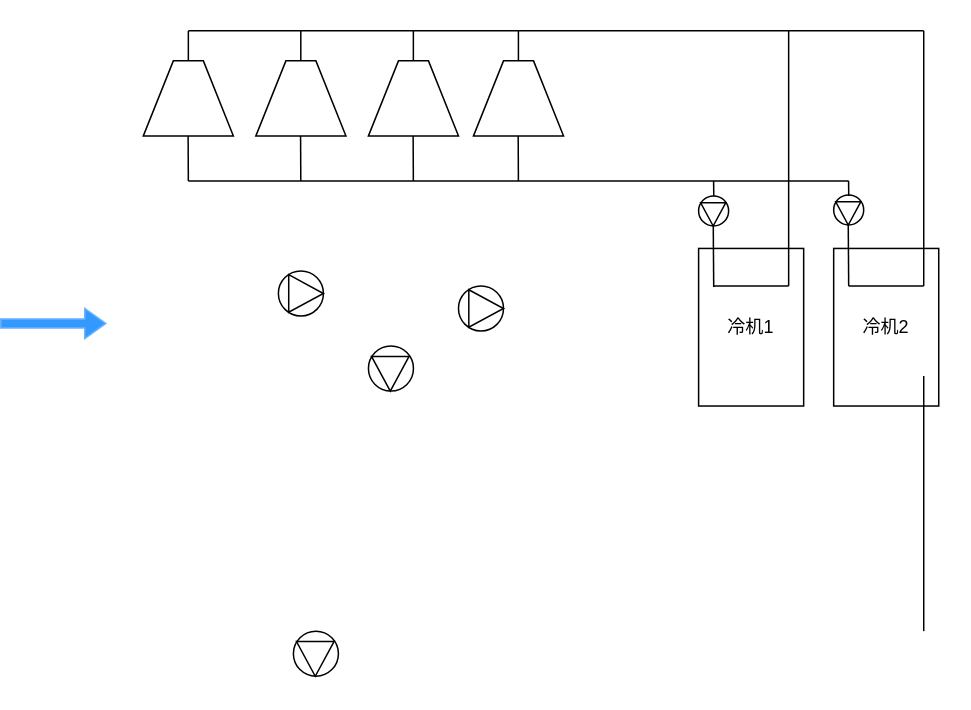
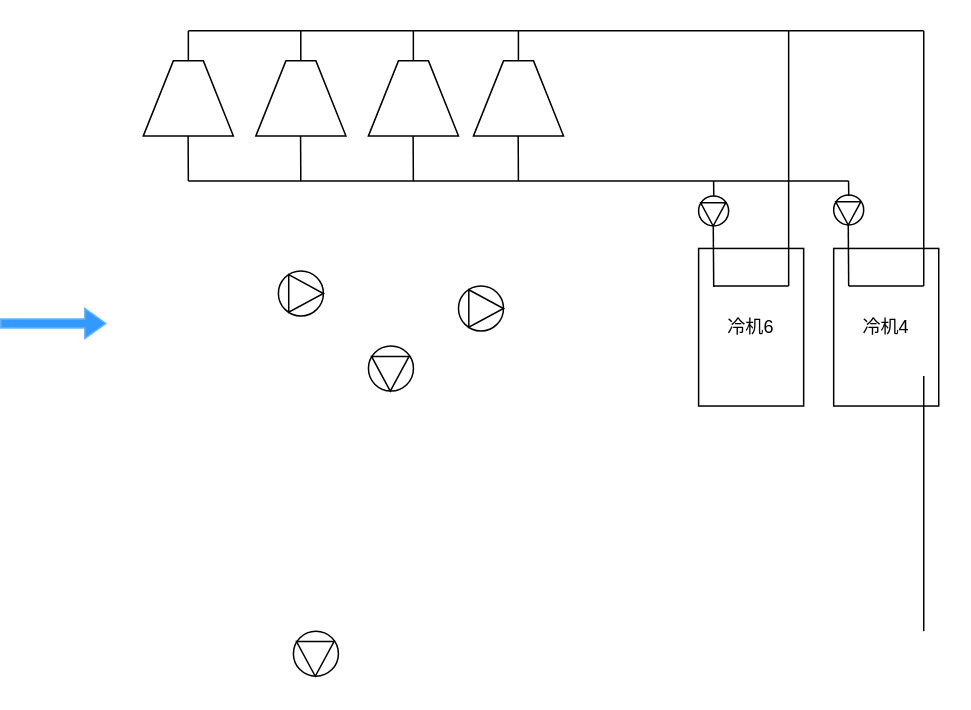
(751, 328) -> (751, 328)
(886, 328) -> (886, 328)
